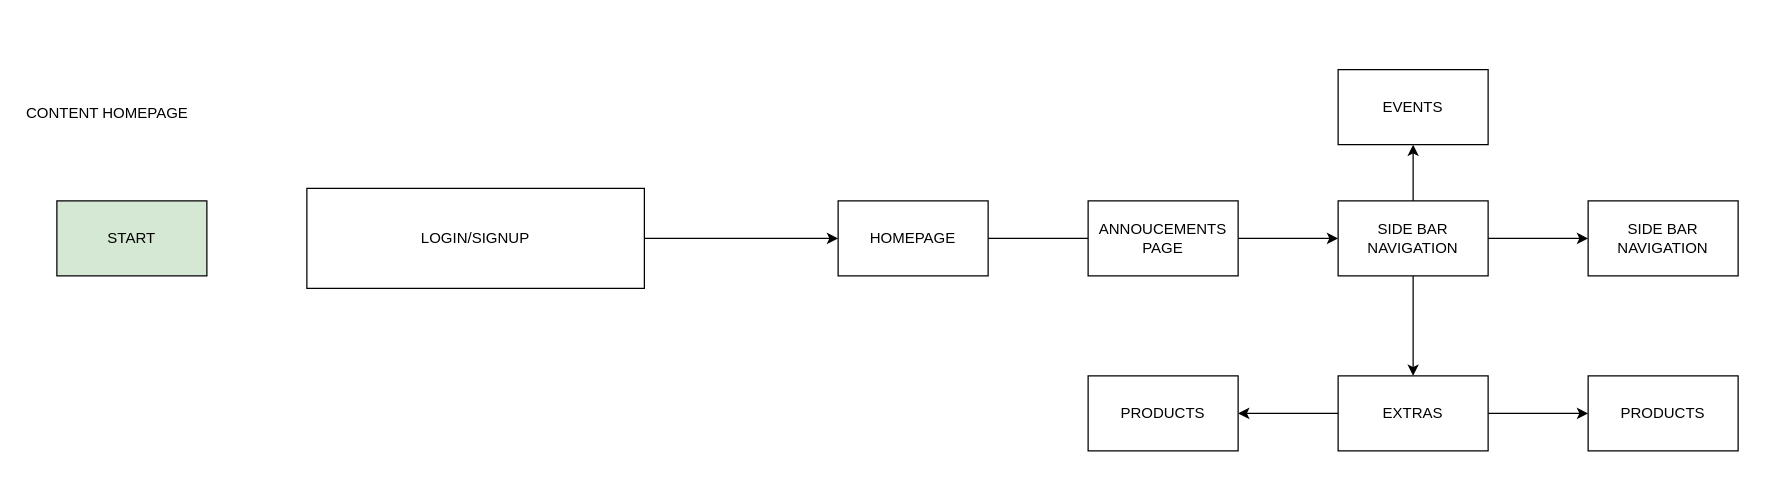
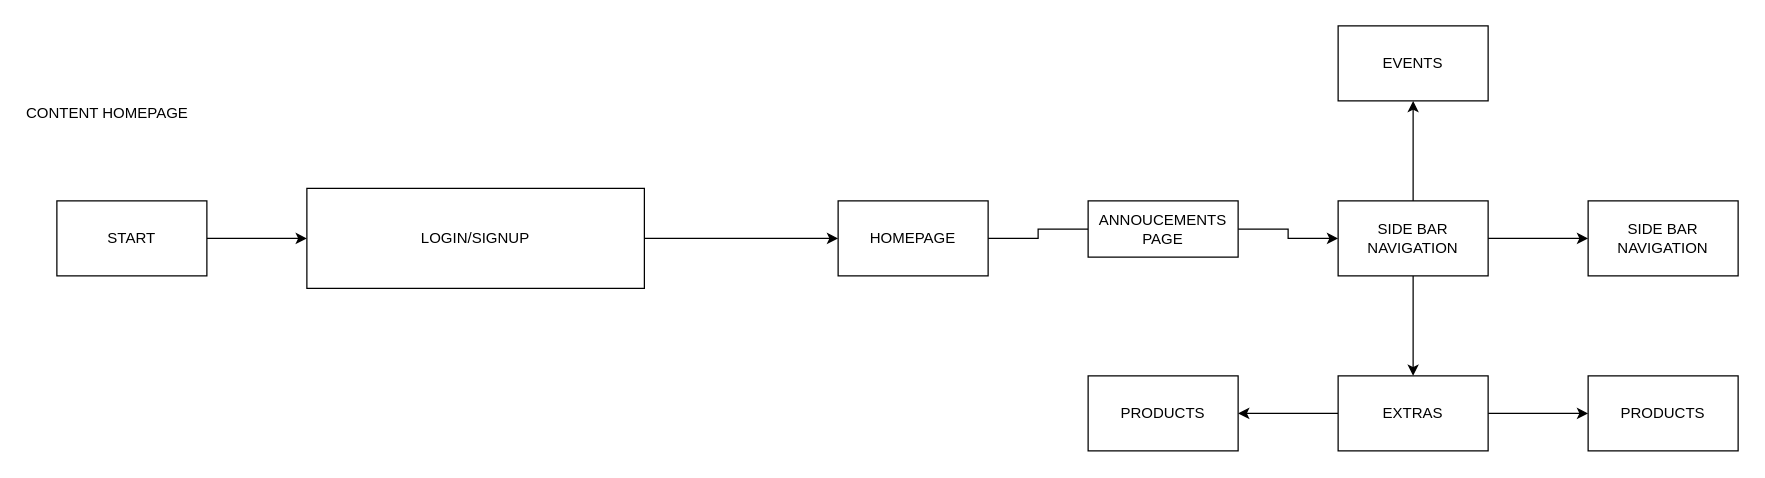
(1413, 107) -> (1413, 63)
(132, 238) -> (132, 238)
none -> (253, 238)
(1163, 238) -> (1163, 229)
